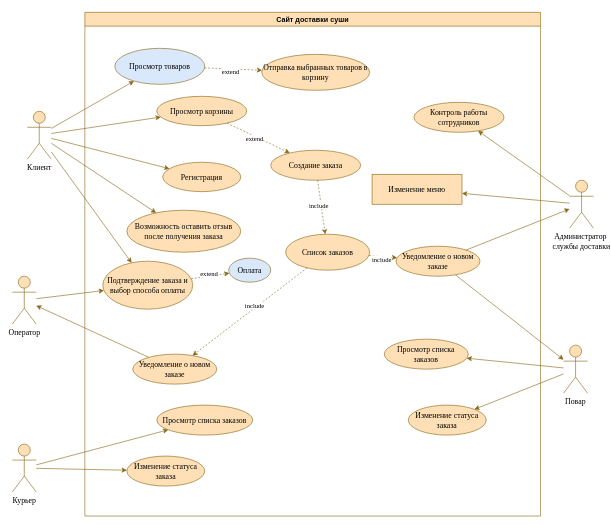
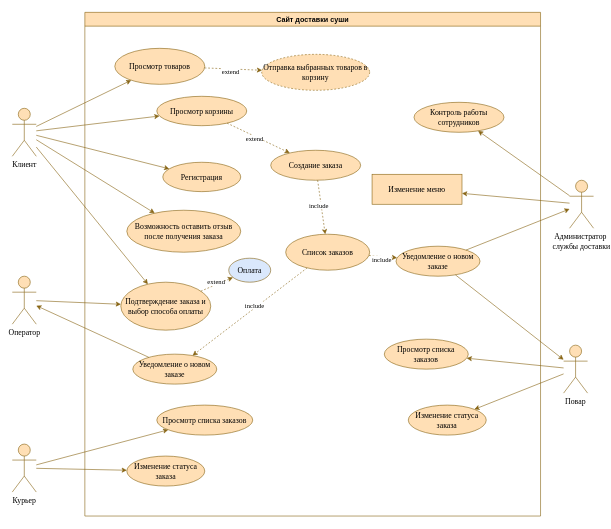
(160, 66) -> (160, 66)
(316, 72) -> (316, 72)
(39, 135) -> (24, 132)
(148, 285) -> (166, 306)
